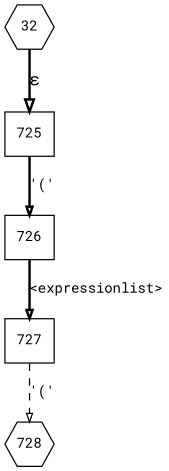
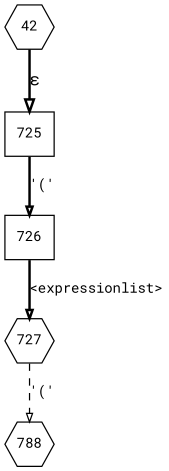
(30, 27) -> (30, 27)
(30, 341) -> (30, 341)
(30, 444) -> (30, 444)
